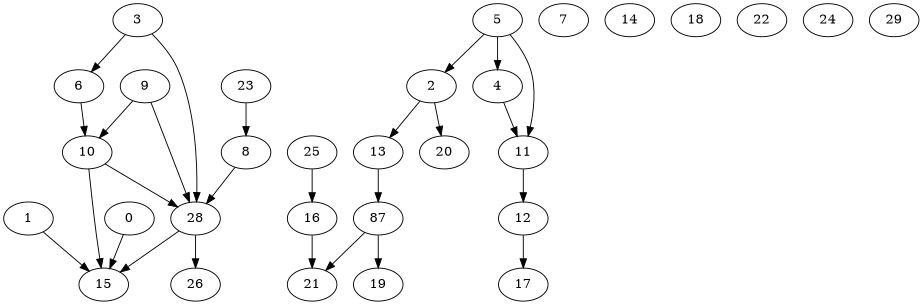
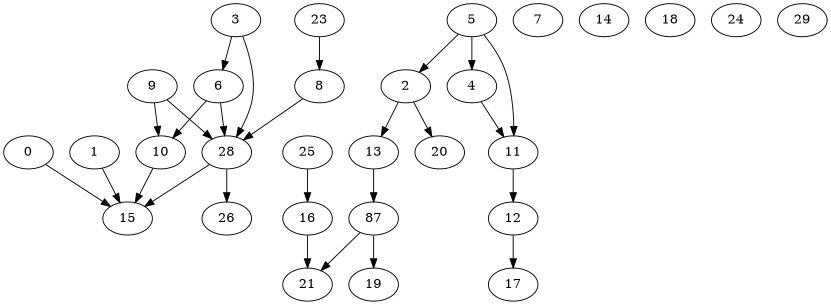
(762, 20) -> none
(137, 183) -> (222, 115)
